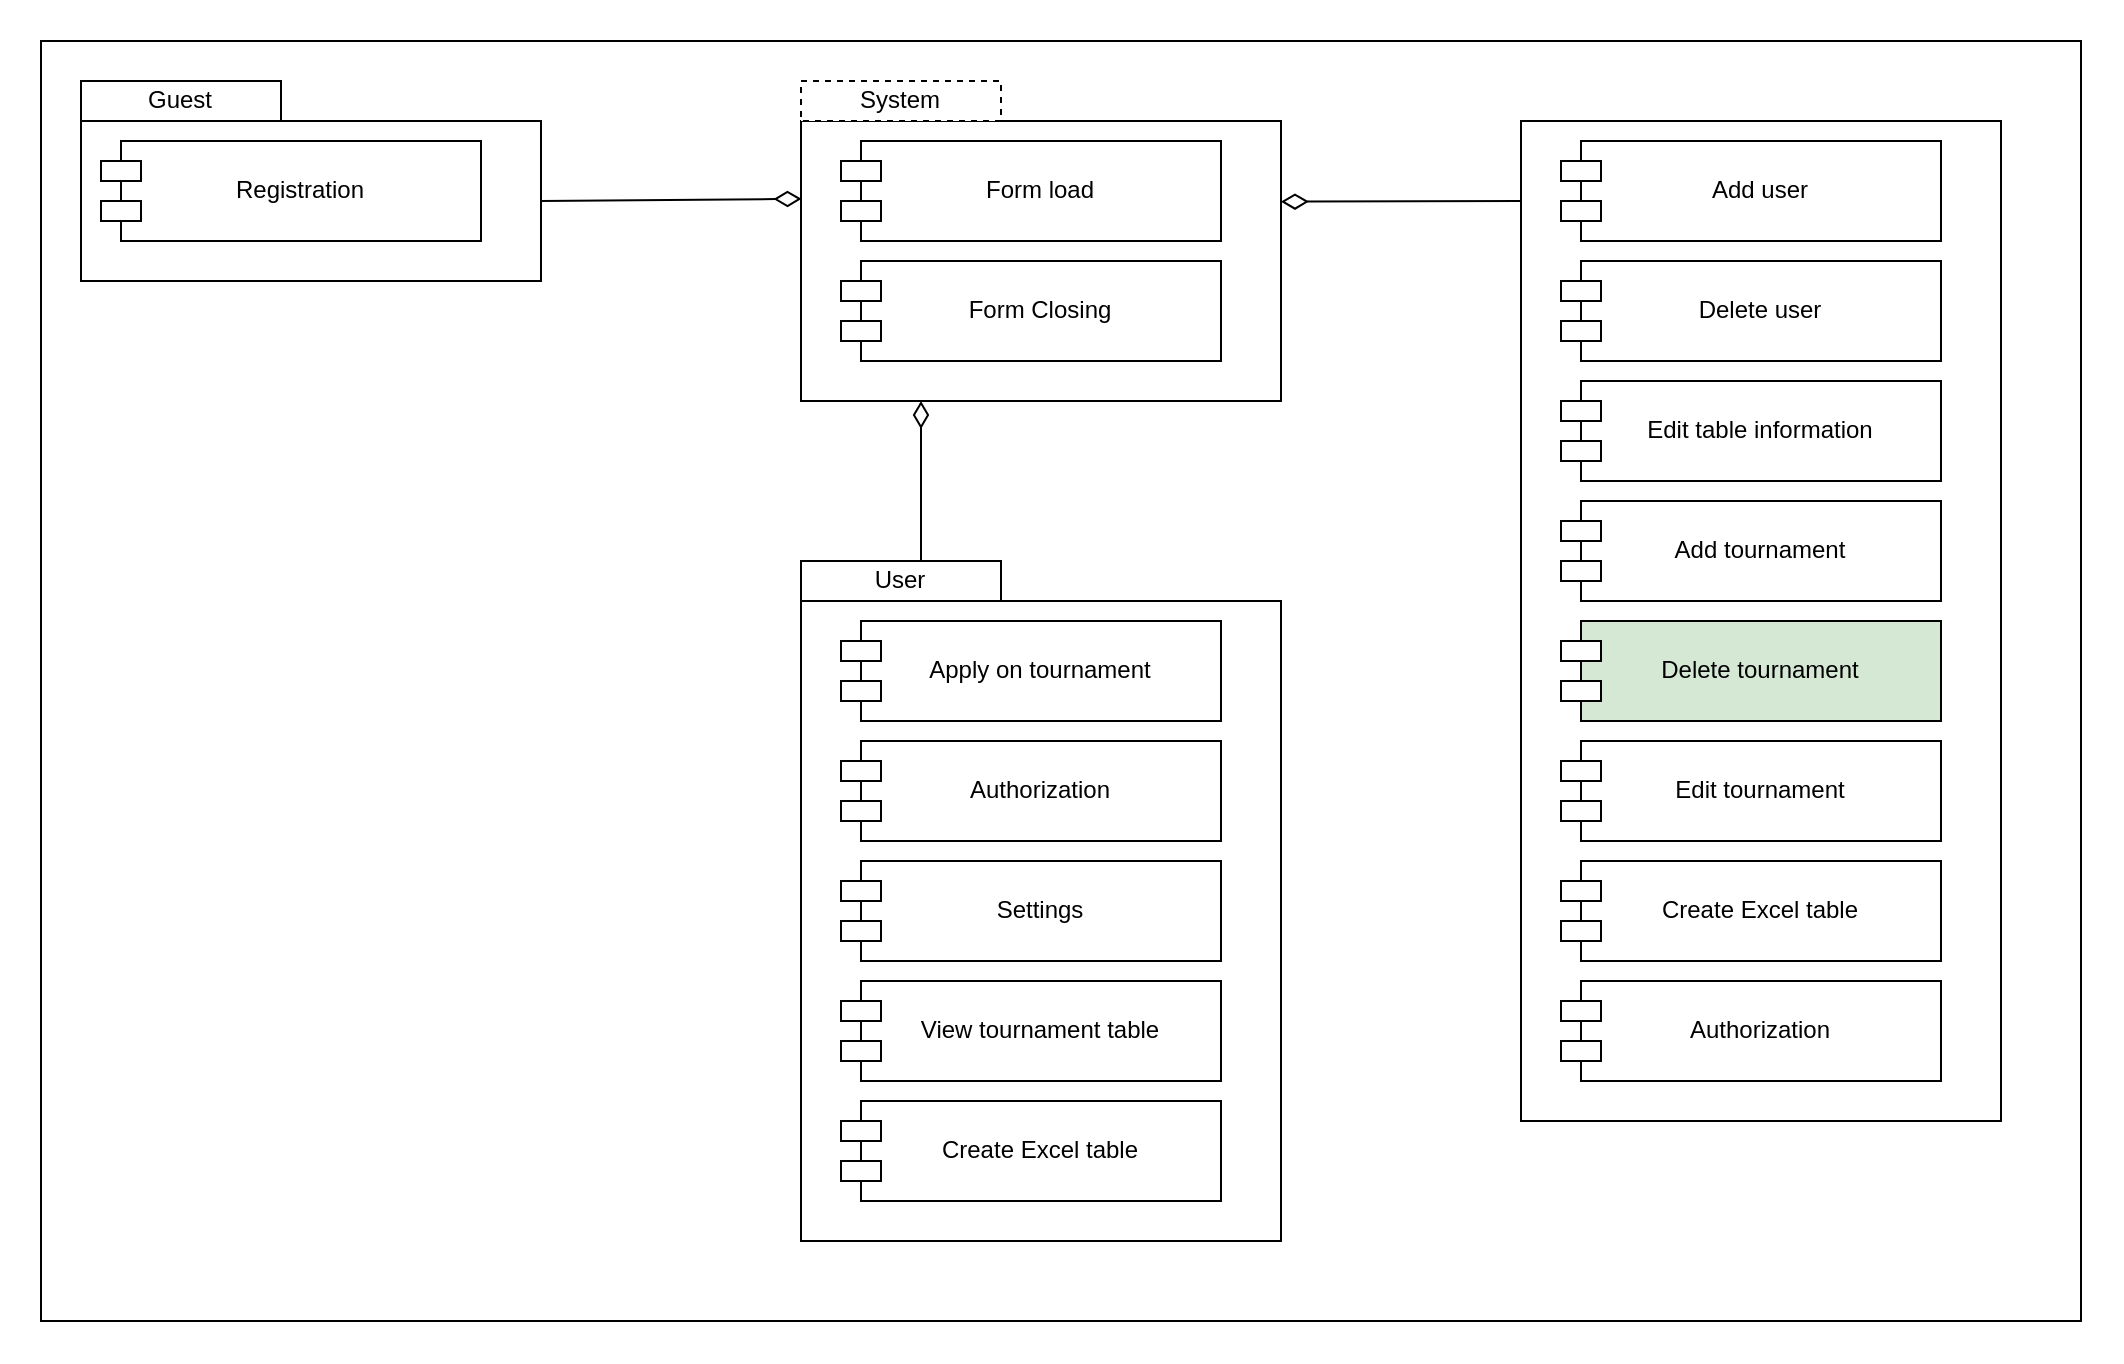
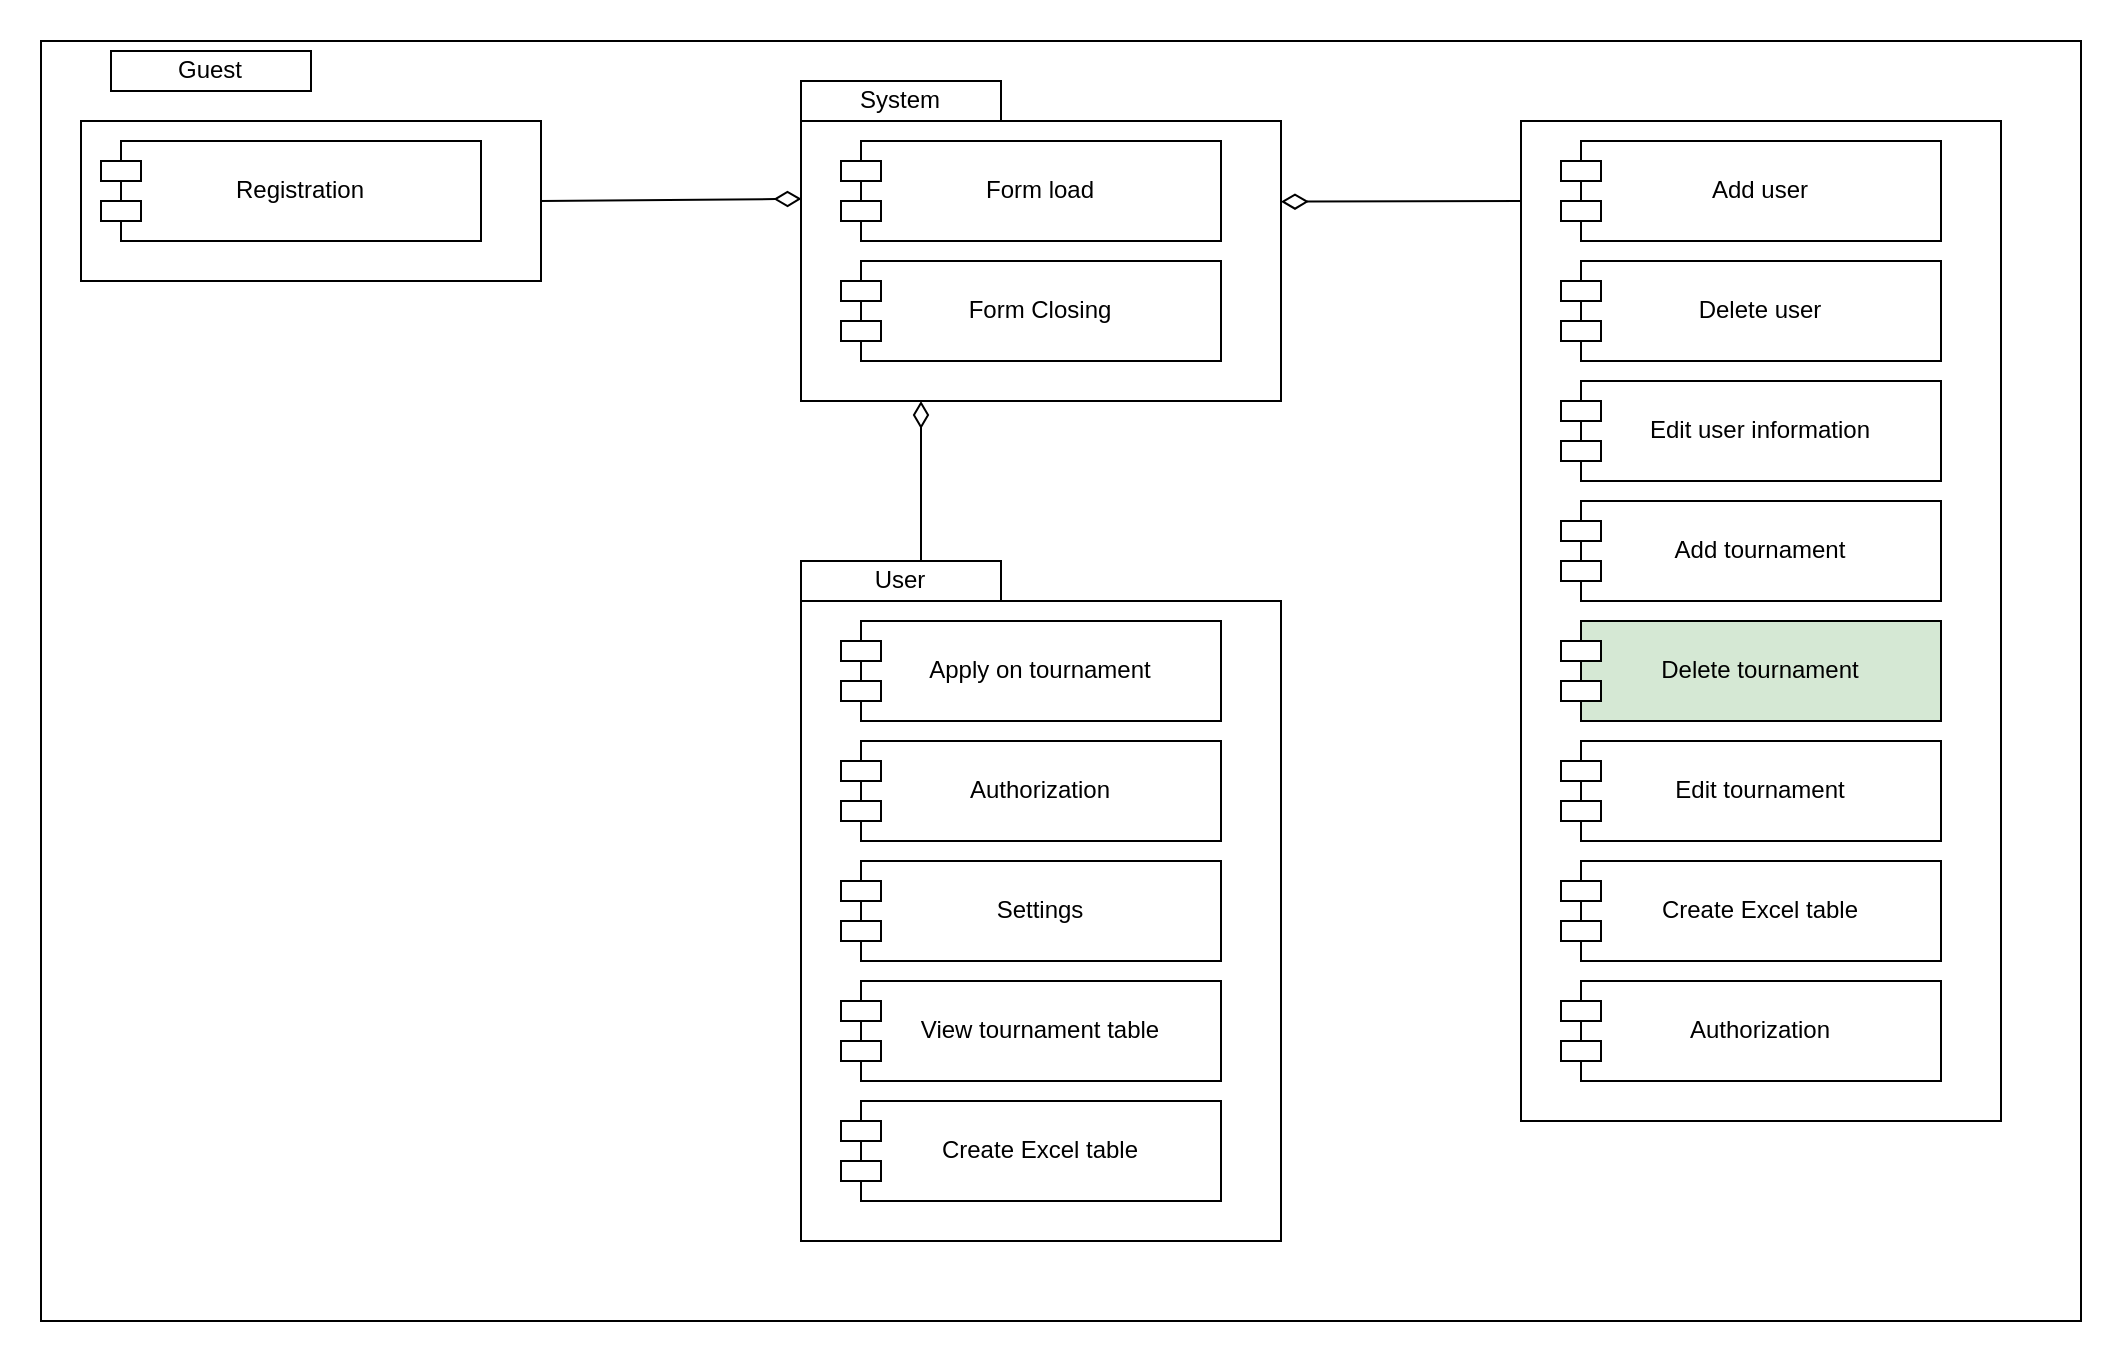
(181, 101) -> (211, 71)
(901, 101) -> (901, 101)
(1761, 431) -> (1761, 431)
